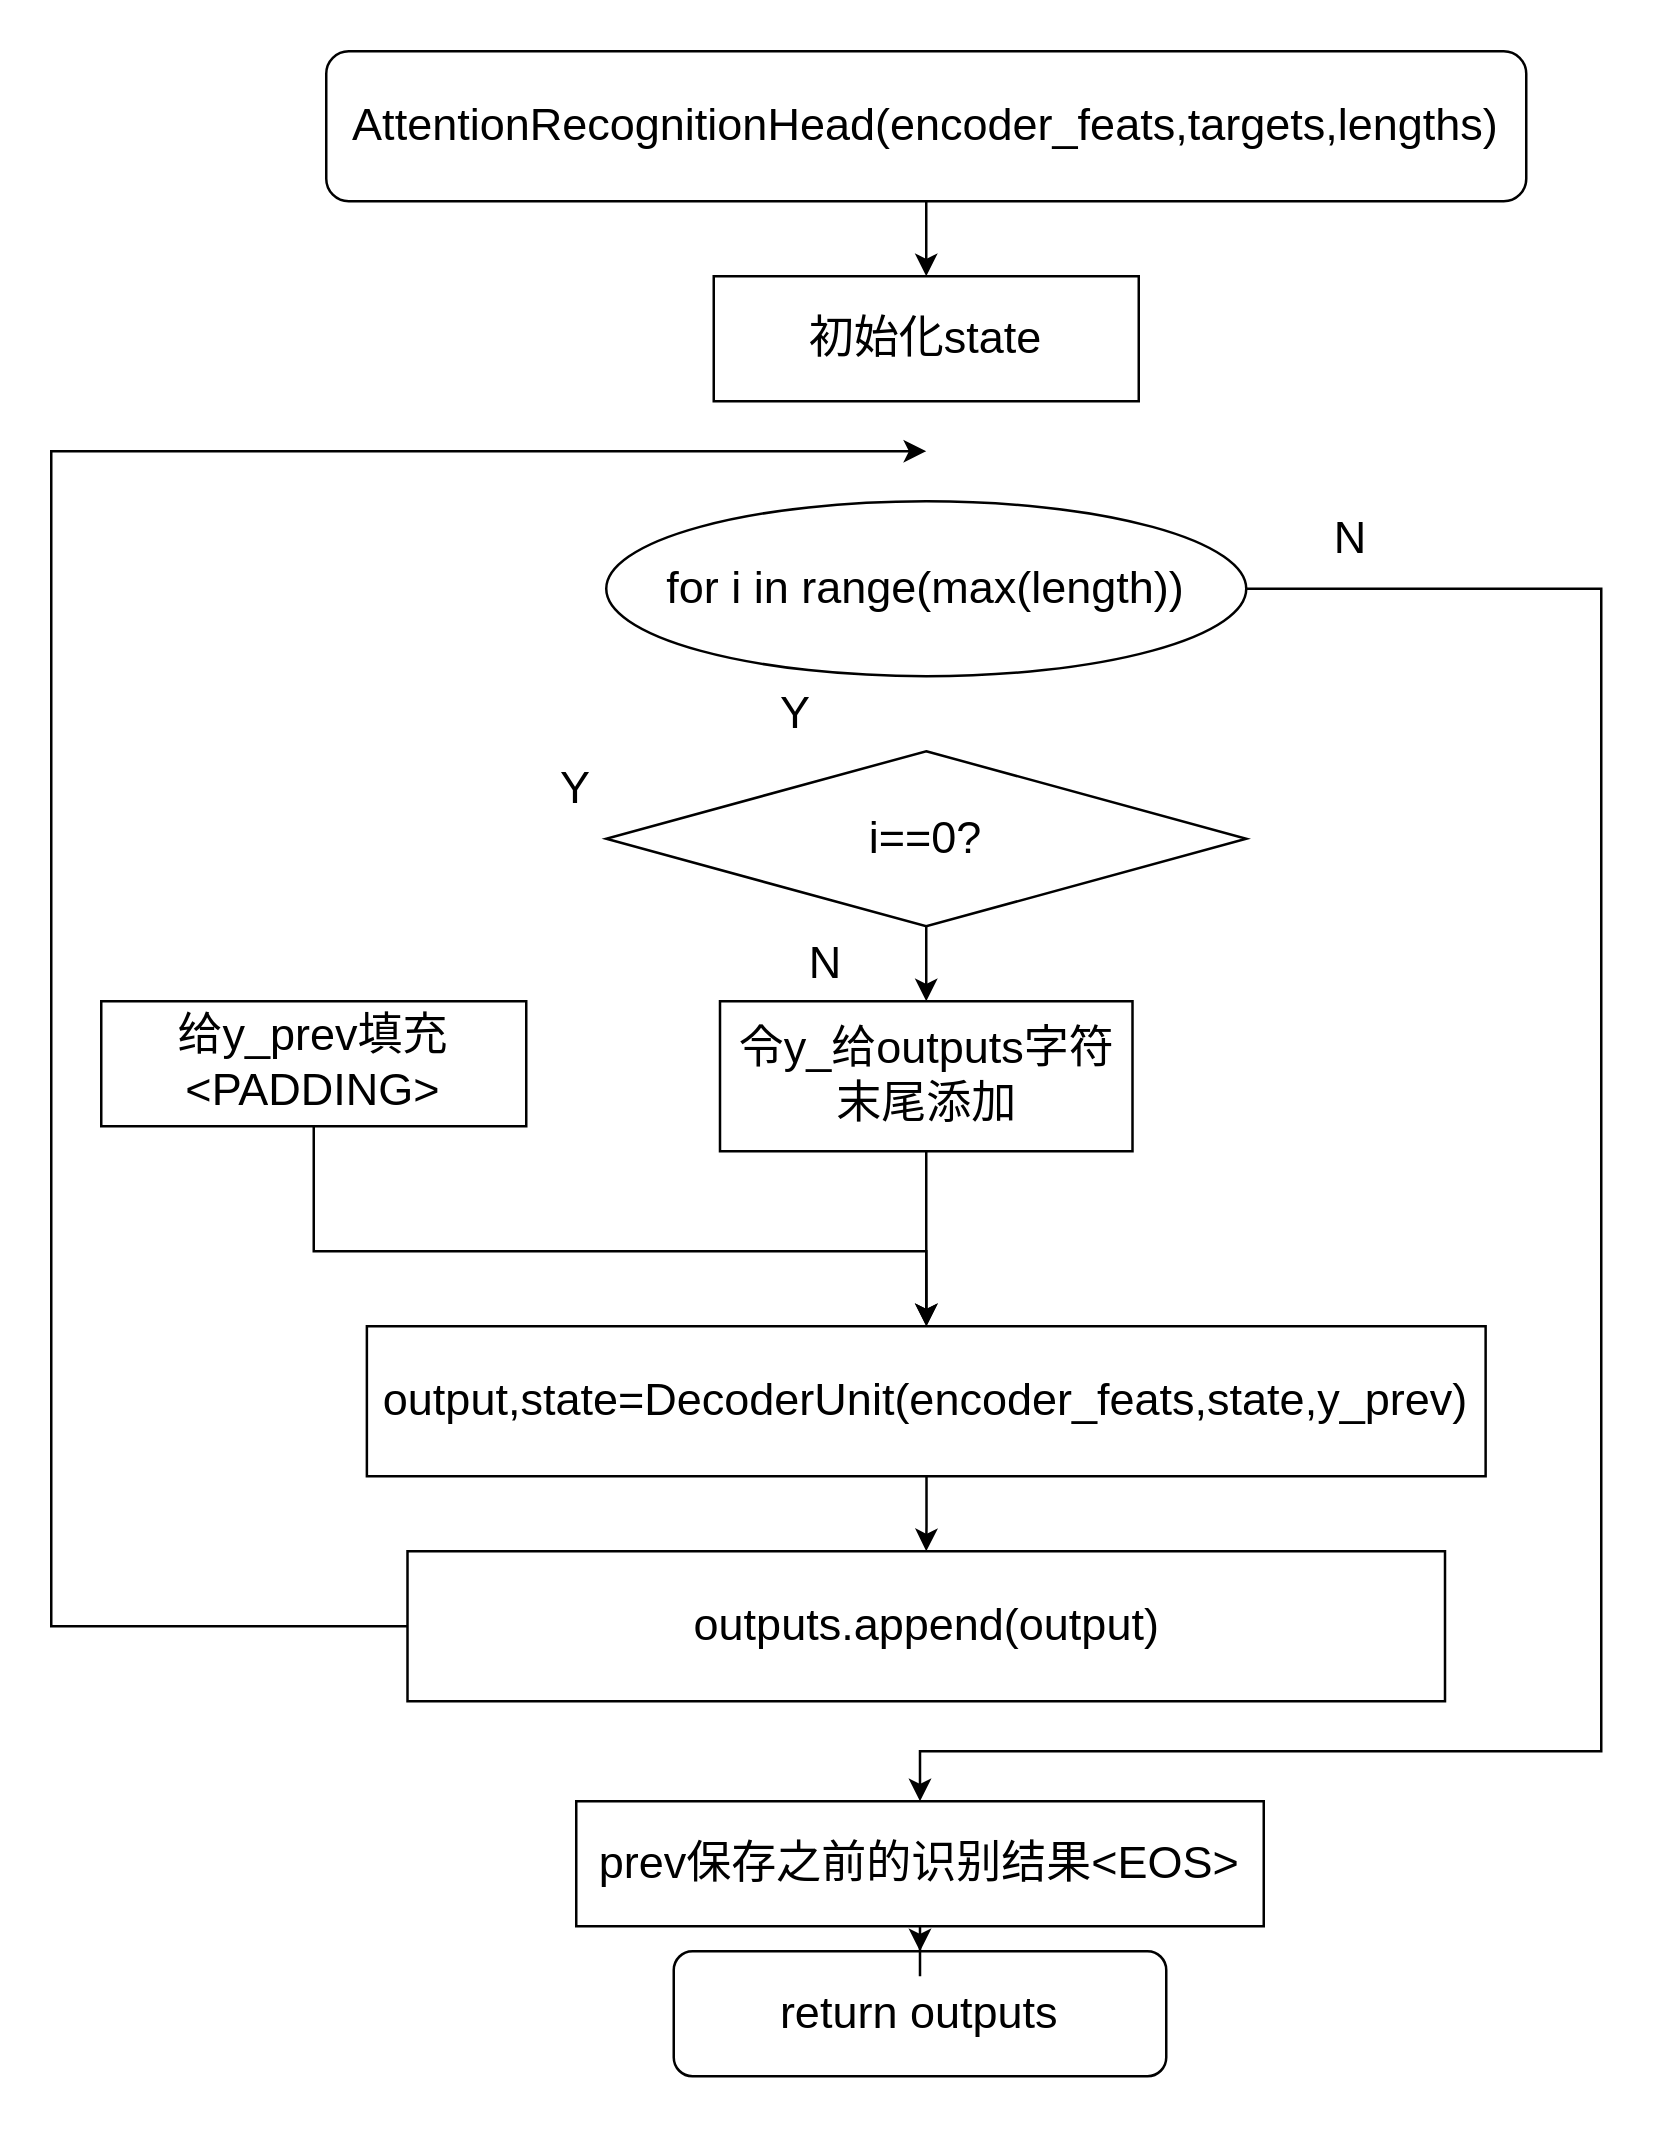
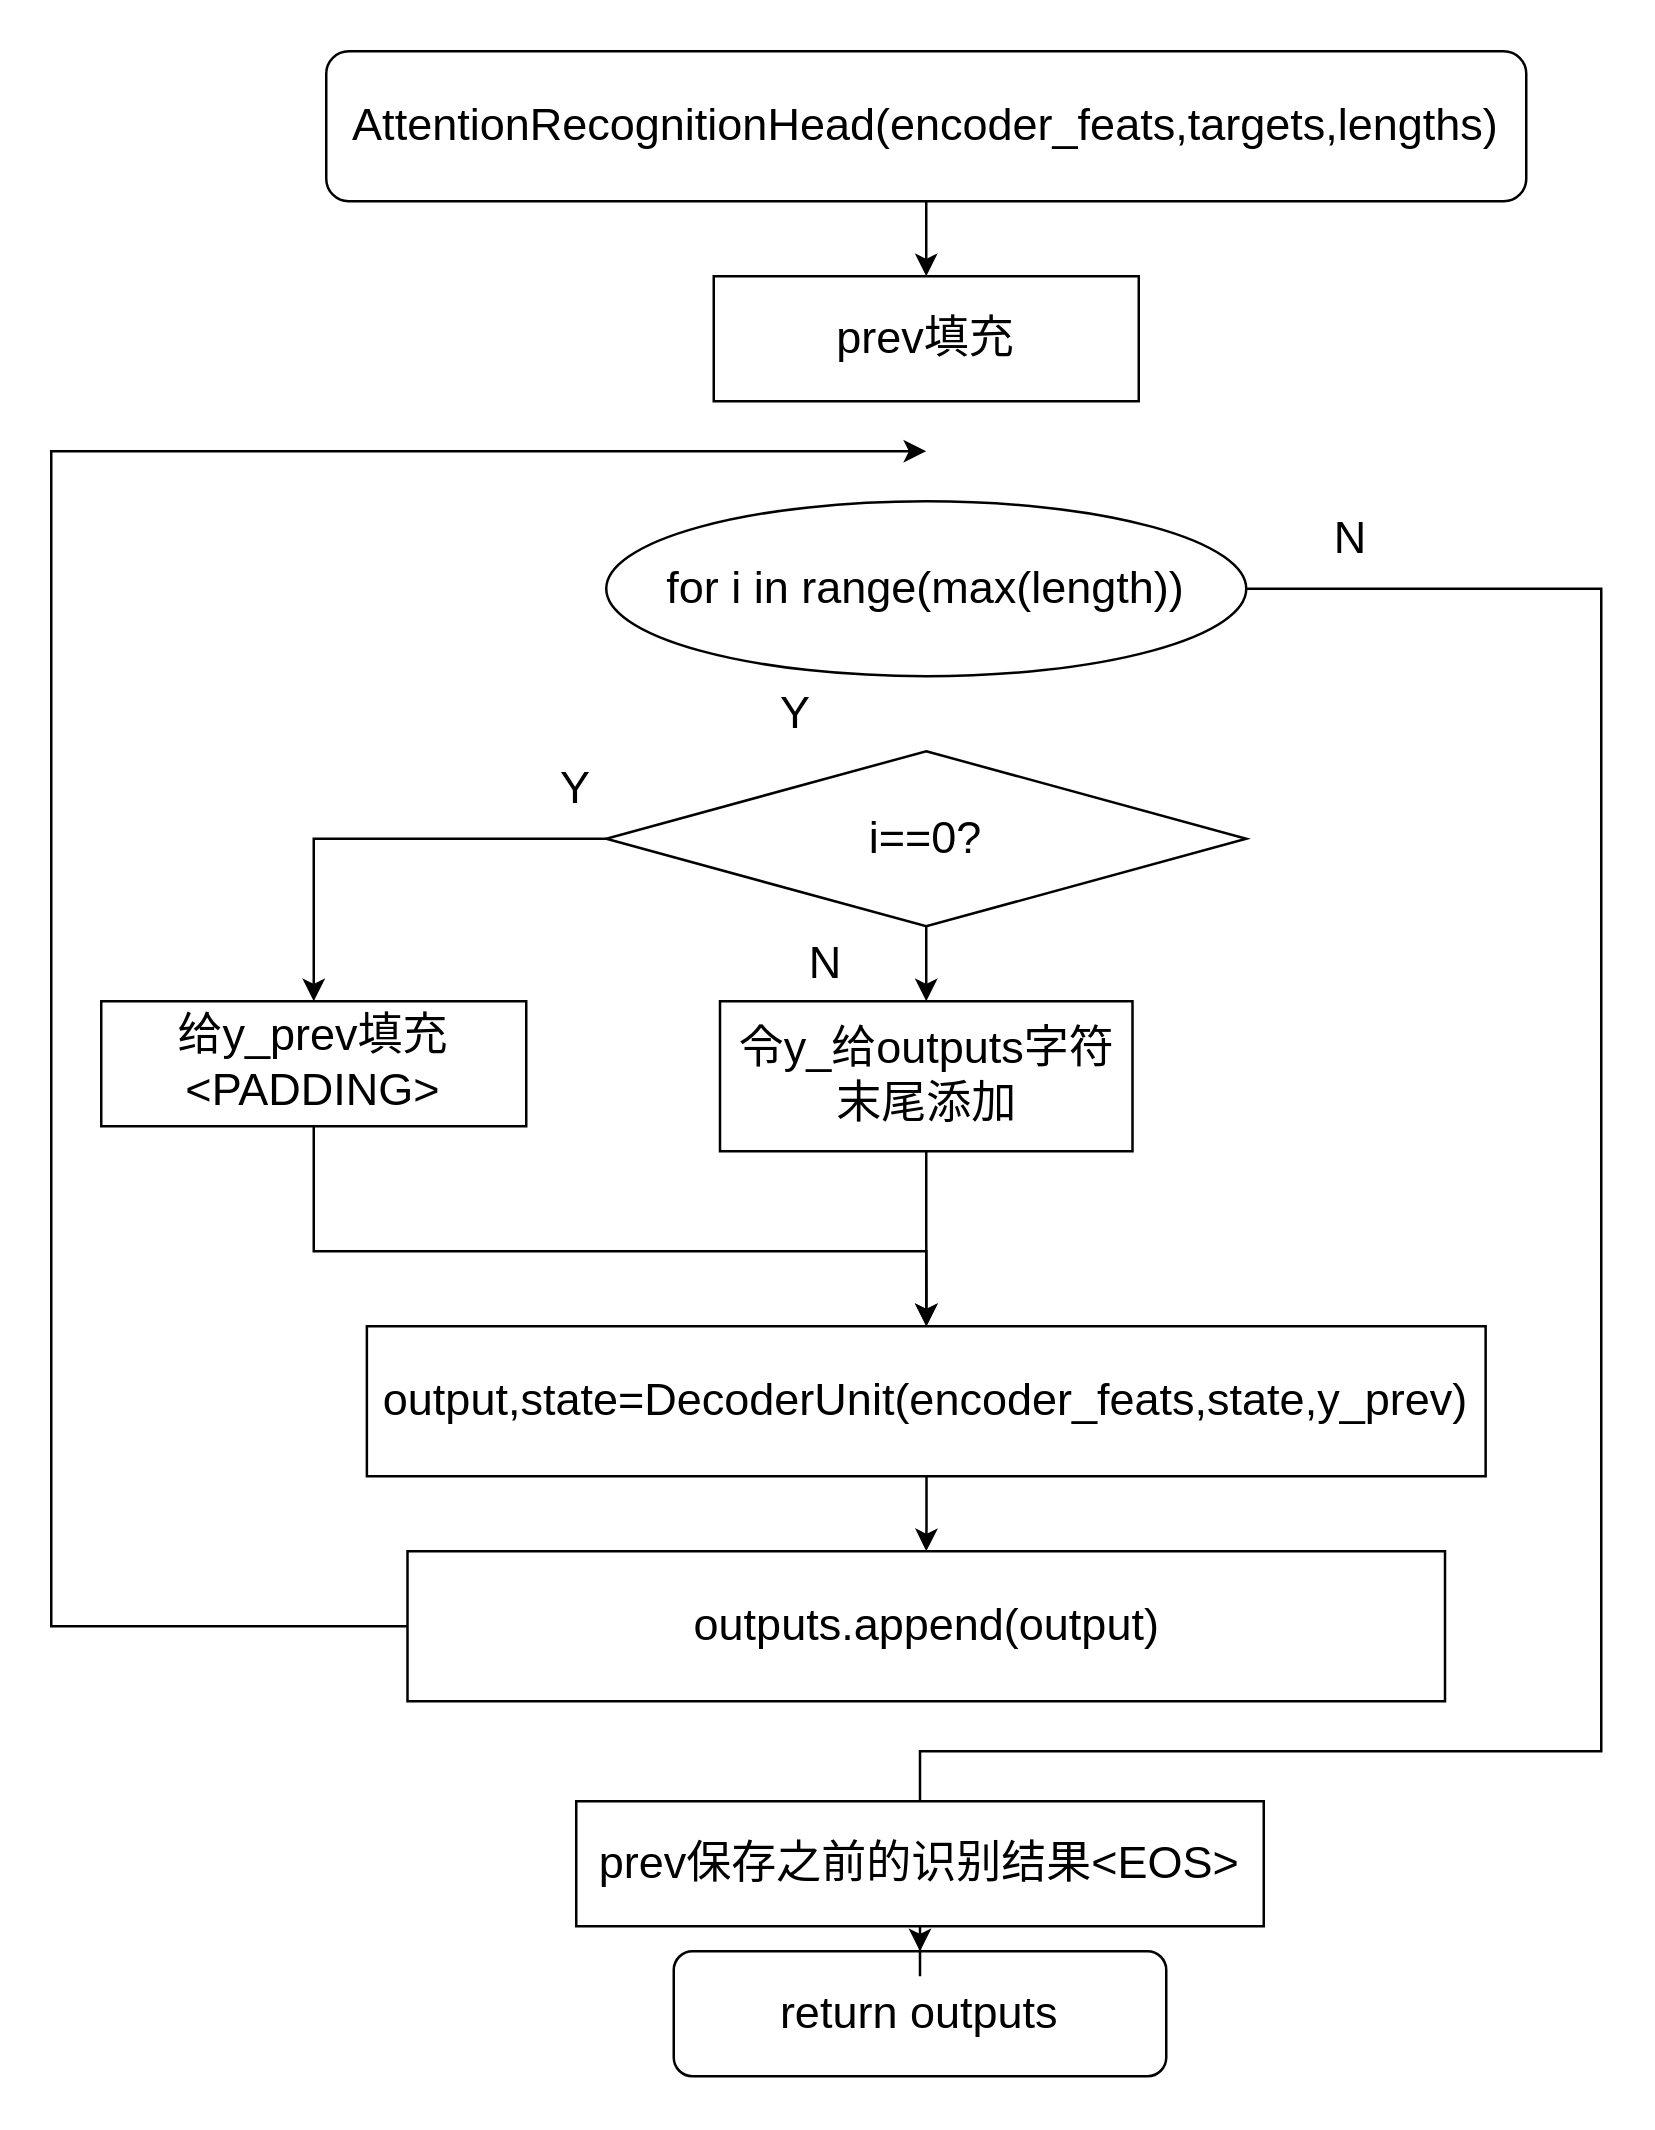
(926, 339) -> (926, 339)
none -> (387, 839)
(920, 1783) -> (920, 1790)
